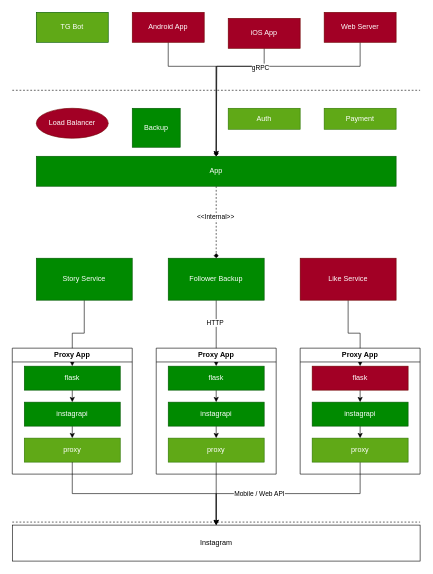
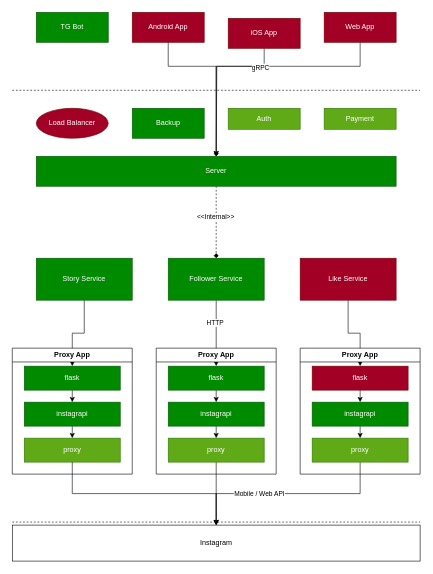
(72, 27) -> (72, 27)
(360, 27) -> (360, 27)
(156, 128) -> (168, 123)
(216, 171) -> (216, 171)
(216, 279) -> (216, 279)
